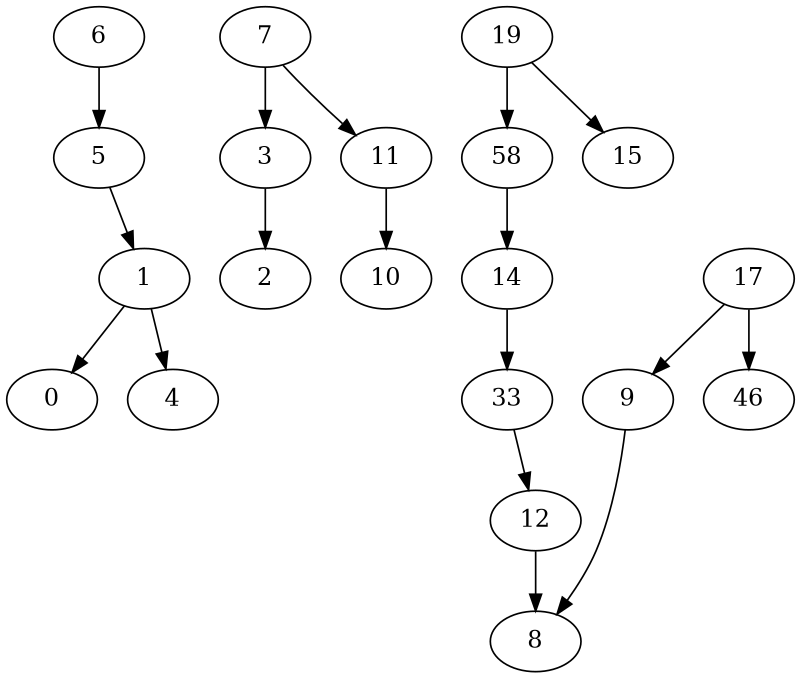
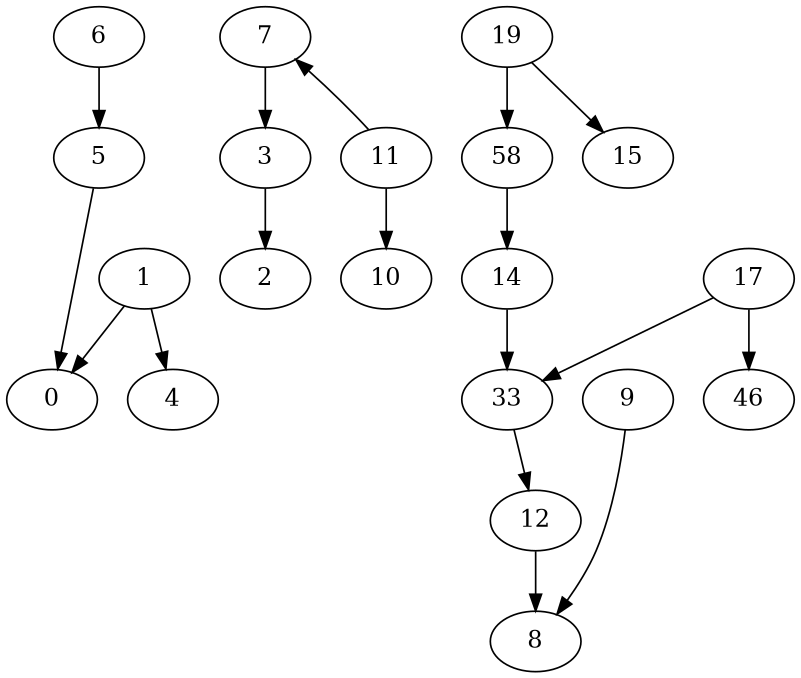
(312, 95) -> (339, 100)
(119, 210) -> (77, 270)
(695, 333) -> (636, 335)
